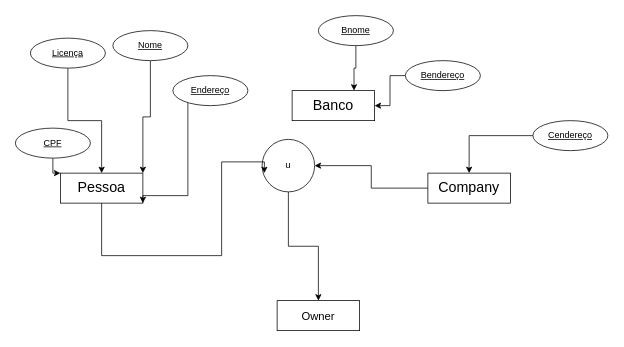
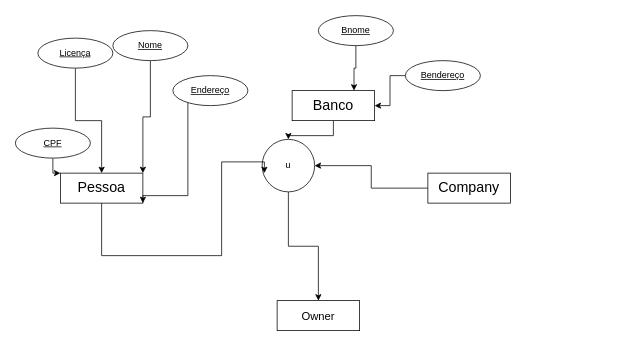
(68, 53) -> (75, 53)
none -> (318, 135)
(499, 135) -> none
(570, 135) -> none
